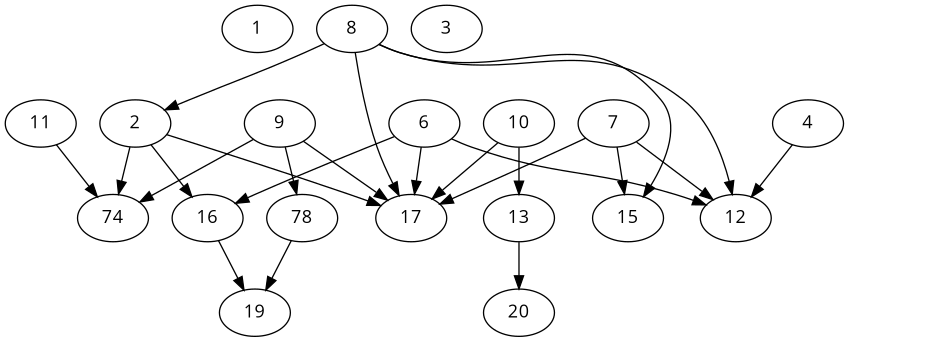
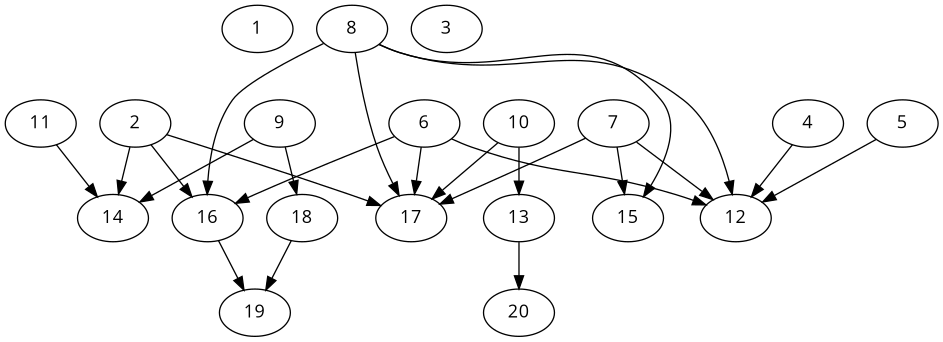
(251, 75) -> (240, 92)
none -> (903, 124)
(342, 168) -> none
(113, 218) -> (113, 218)
(302, 218) -> (302, 218)
